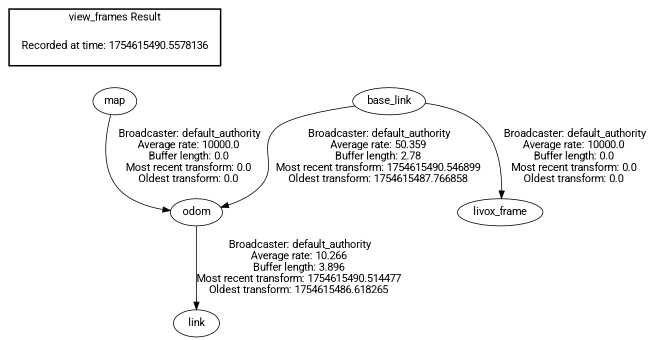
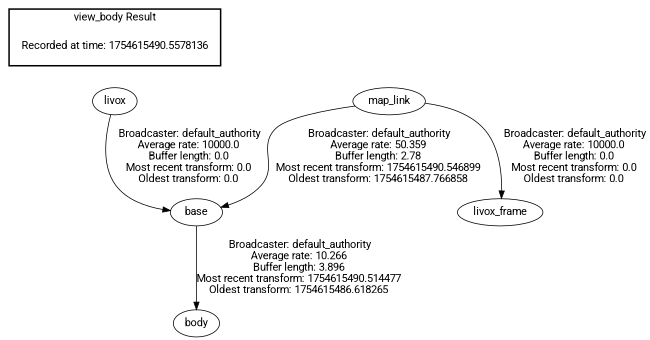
(115, 18) -> (115, 18)
(115, 101) -> (115, 101)
(389, 101) -> (389, 101)
(196, 212) -> (196, 212)
(196, 323) -> (196, 323)
